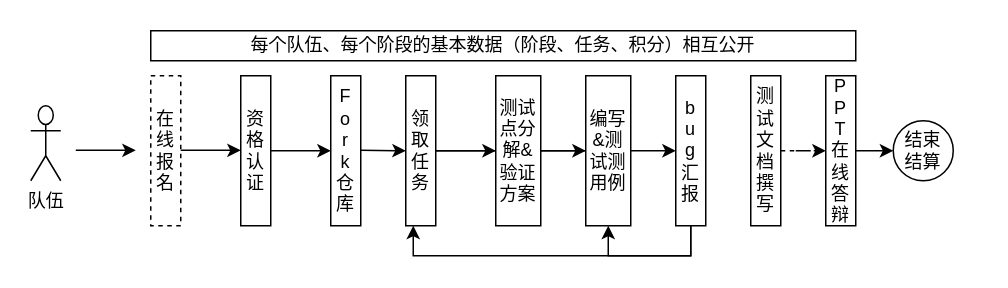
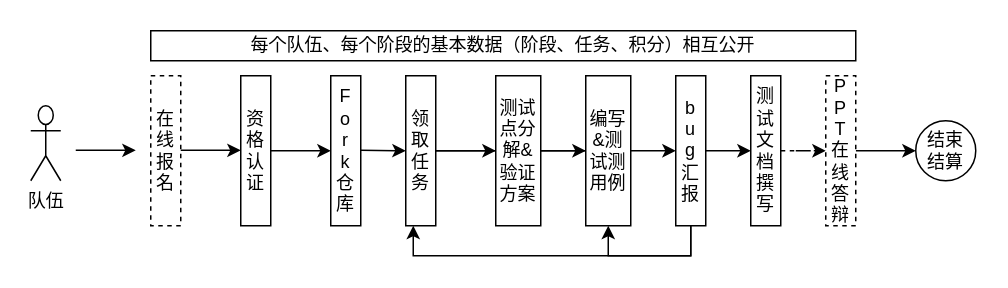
none -> (734, 151)
(841, 151) -> (841, 151)
(923, 151) -> (946, 151)
